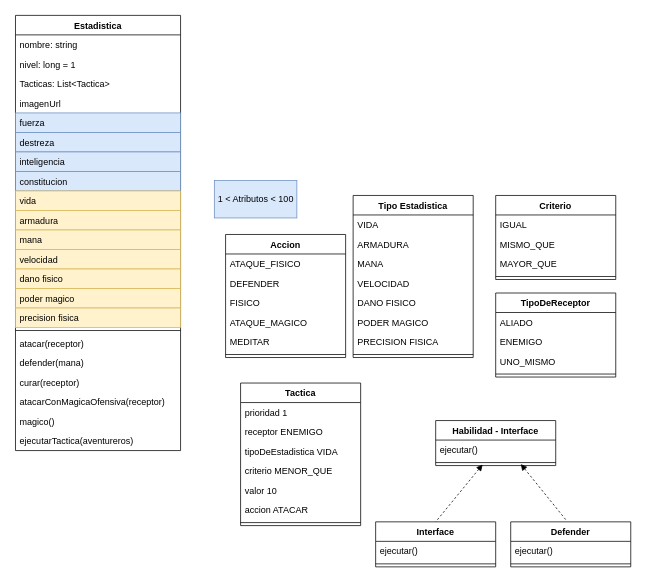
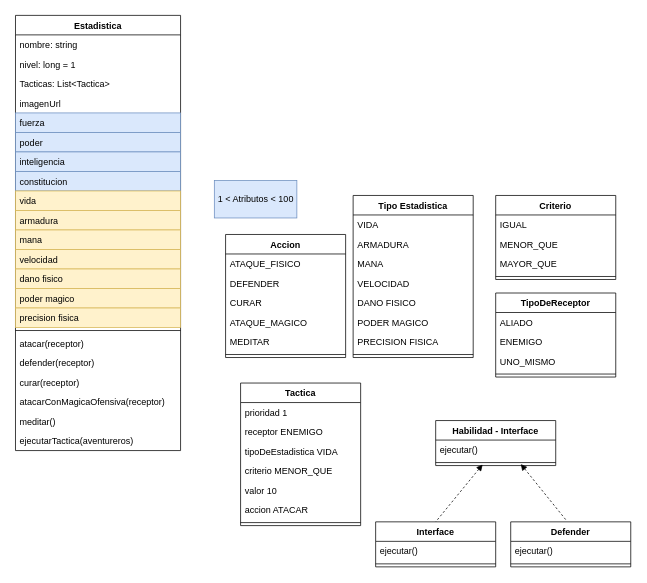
(40, 143) -> (32, 143)
(522, 245) -> (522, 245)
(245, 303) -> (242, 303)
(55, 363) -> (65, 363)
(38, 422) -> (41, 422)
